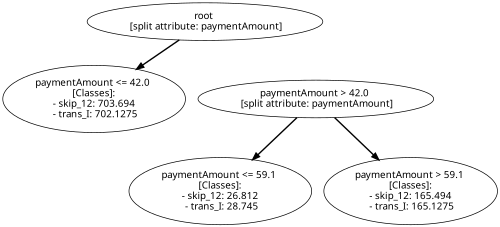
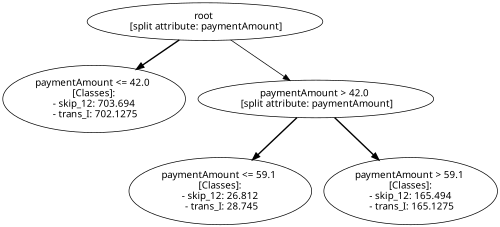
none -> (257, 58)
